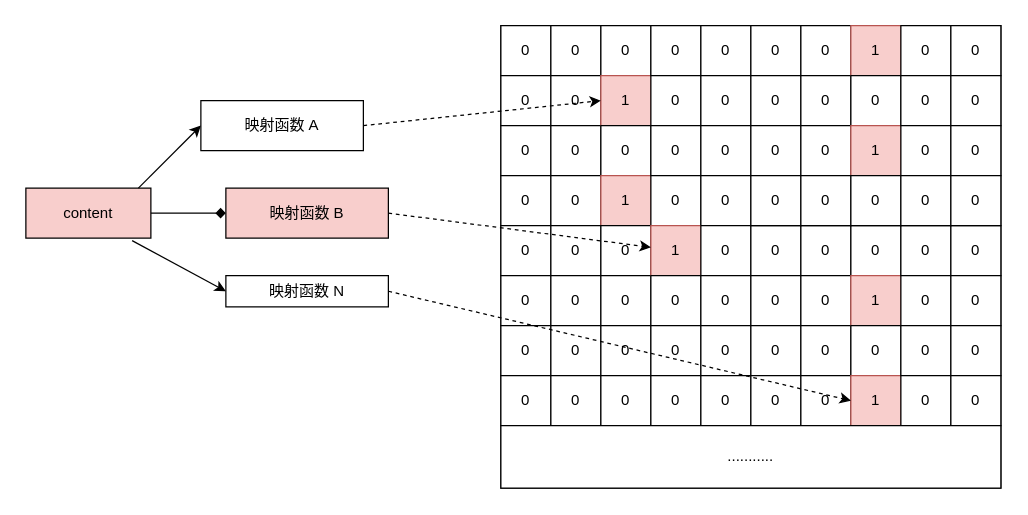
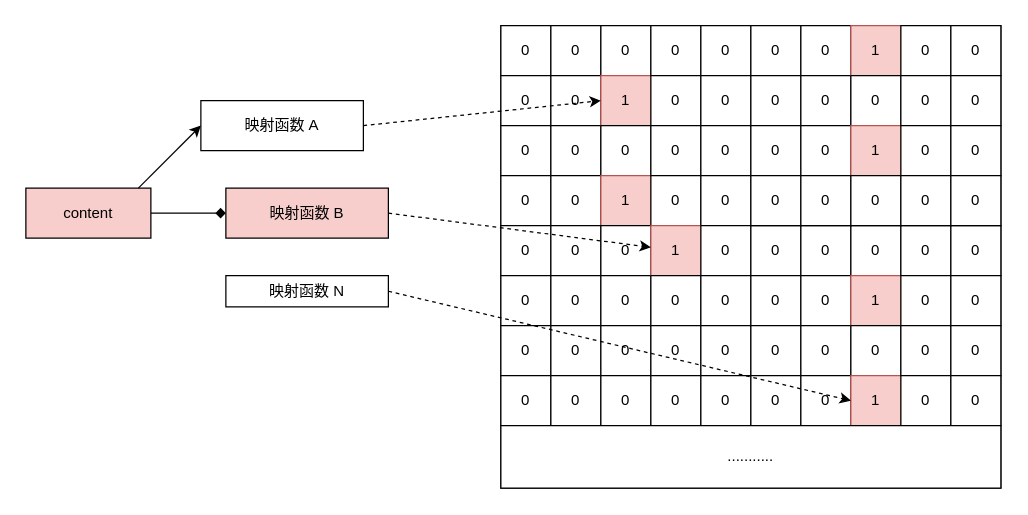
(175, 264) -> none
